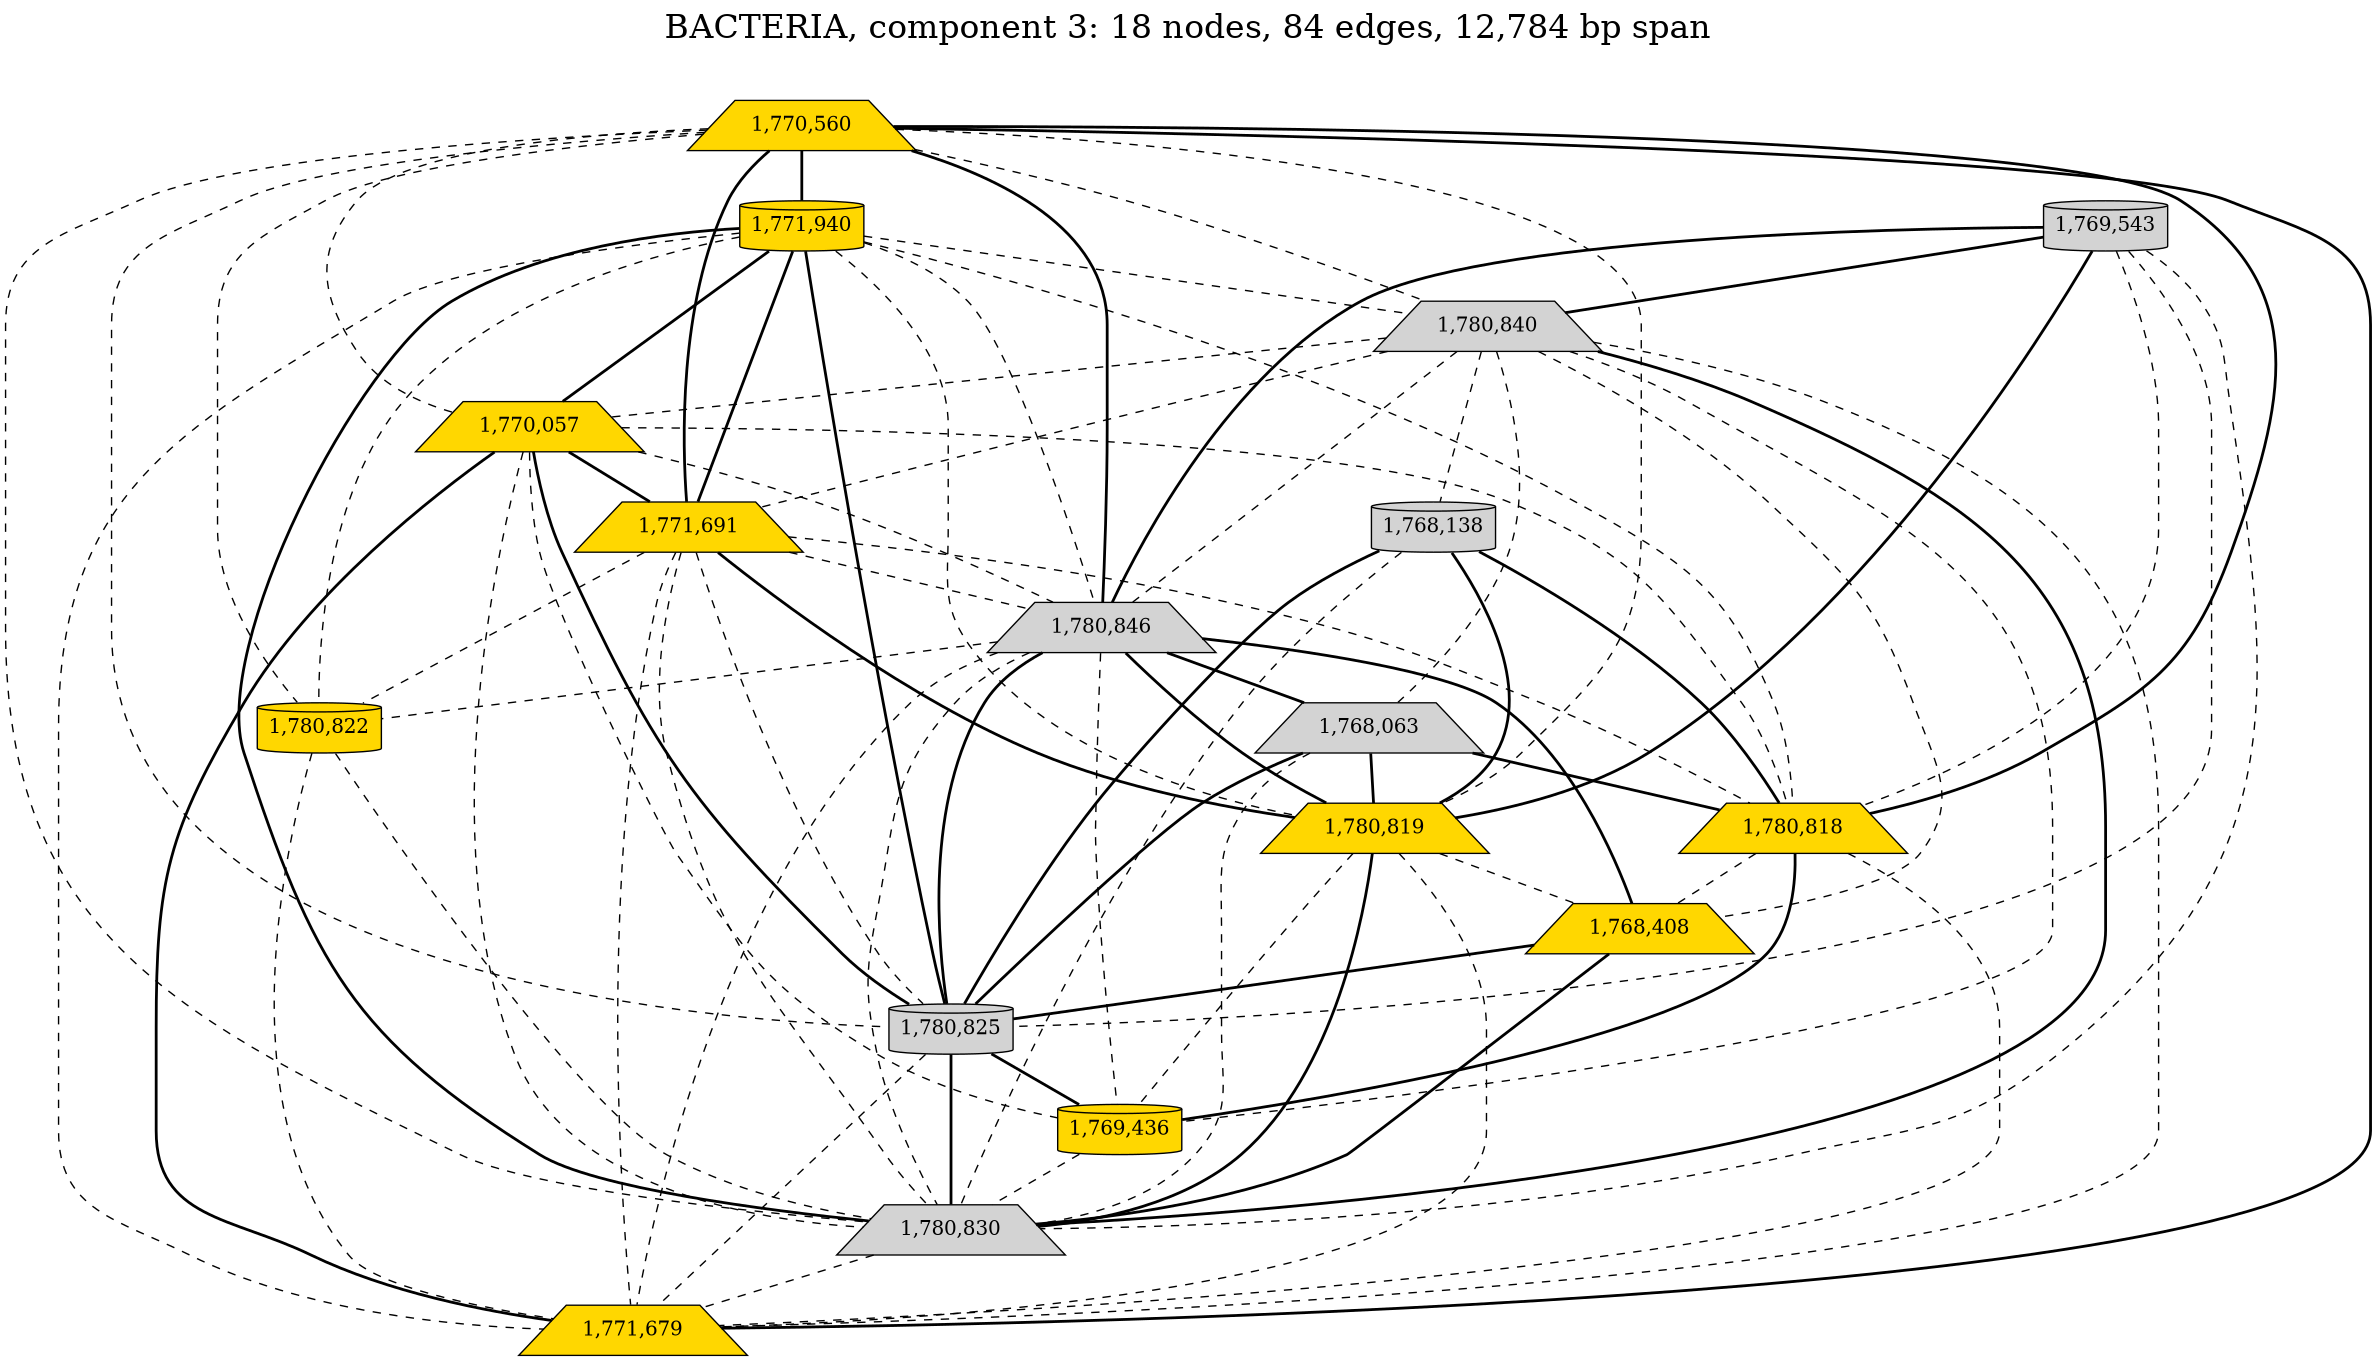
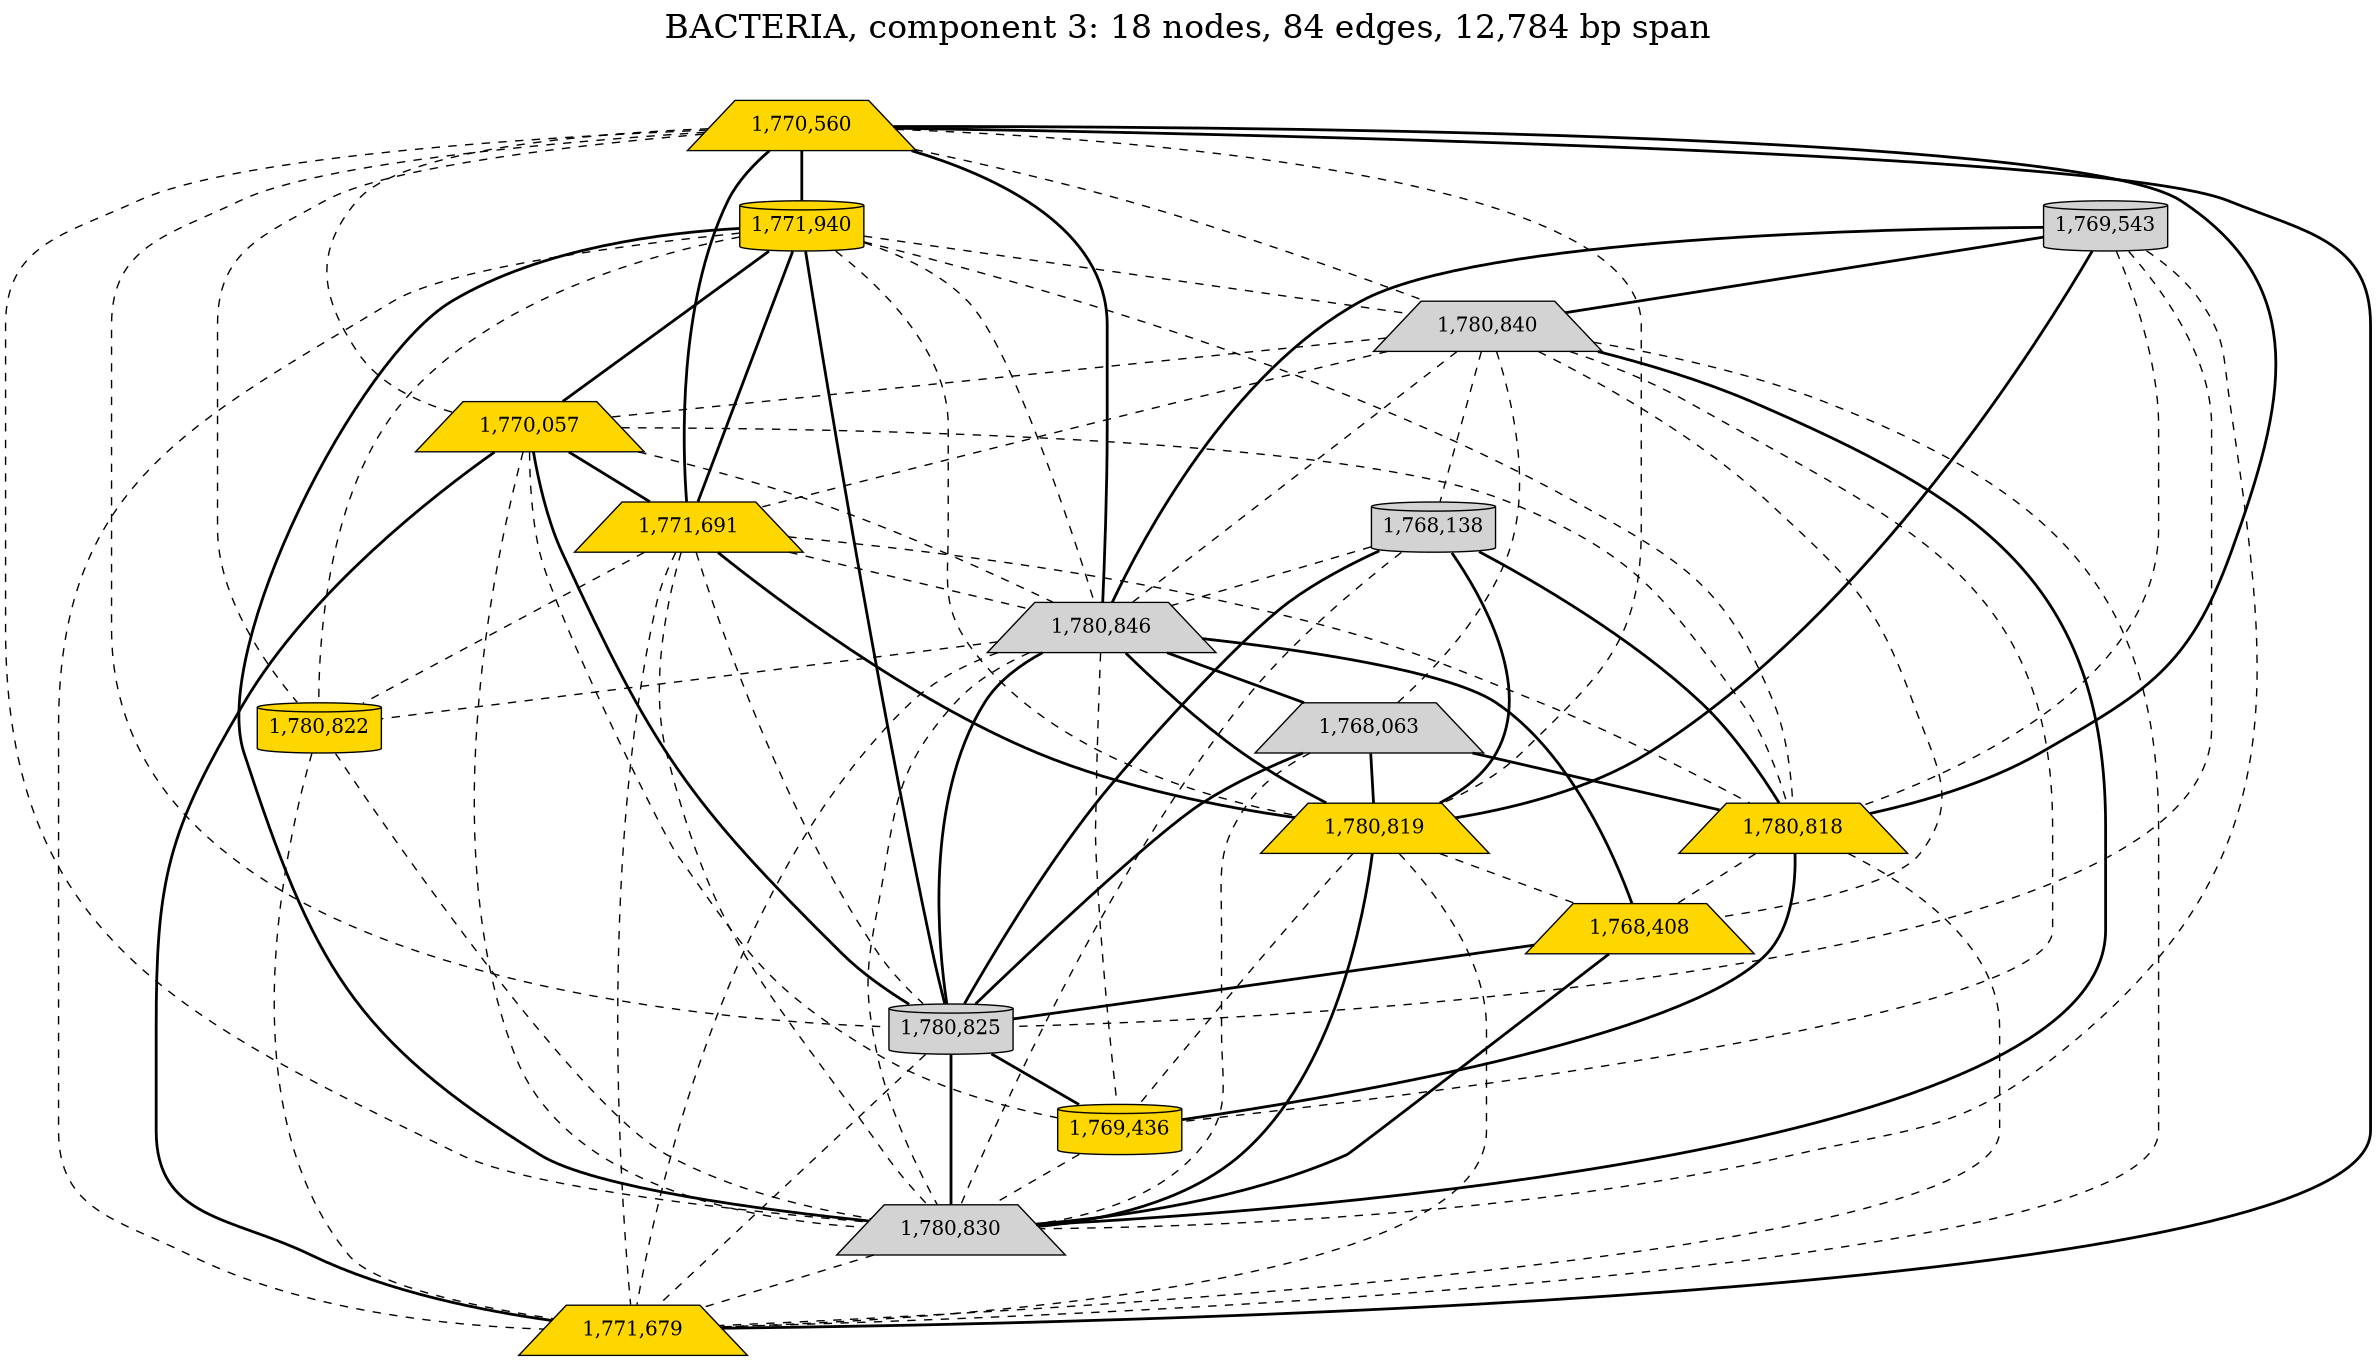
none -> (1271, 576)
